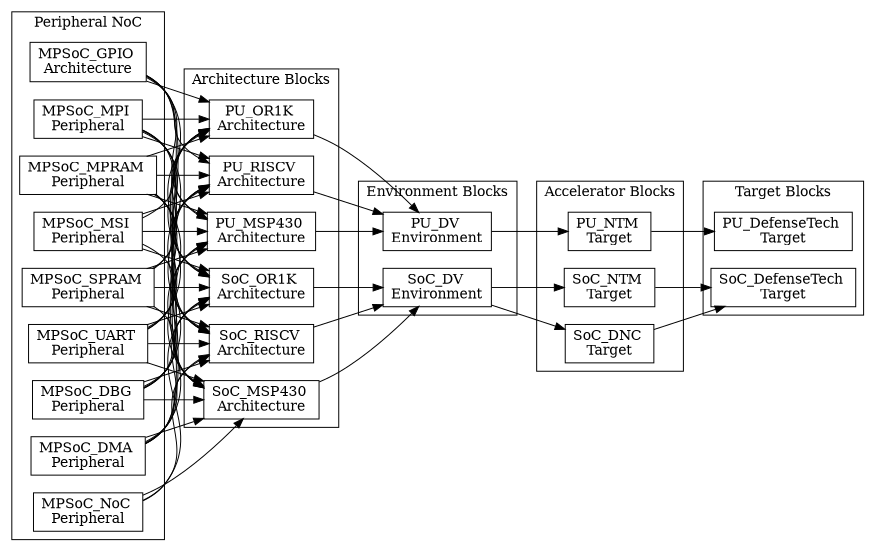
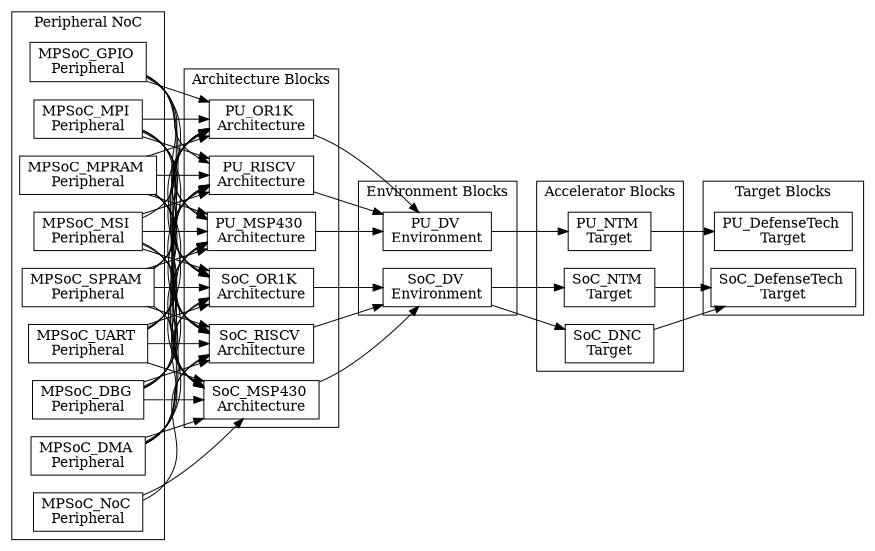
(88, 62) -> (88, 62)
none -> (175, 309)
(175, 403) -> none
